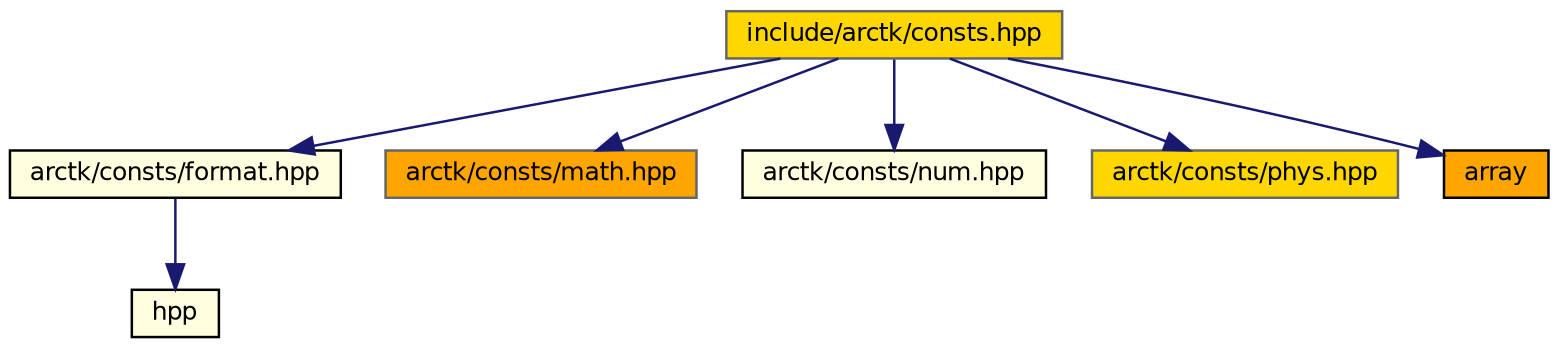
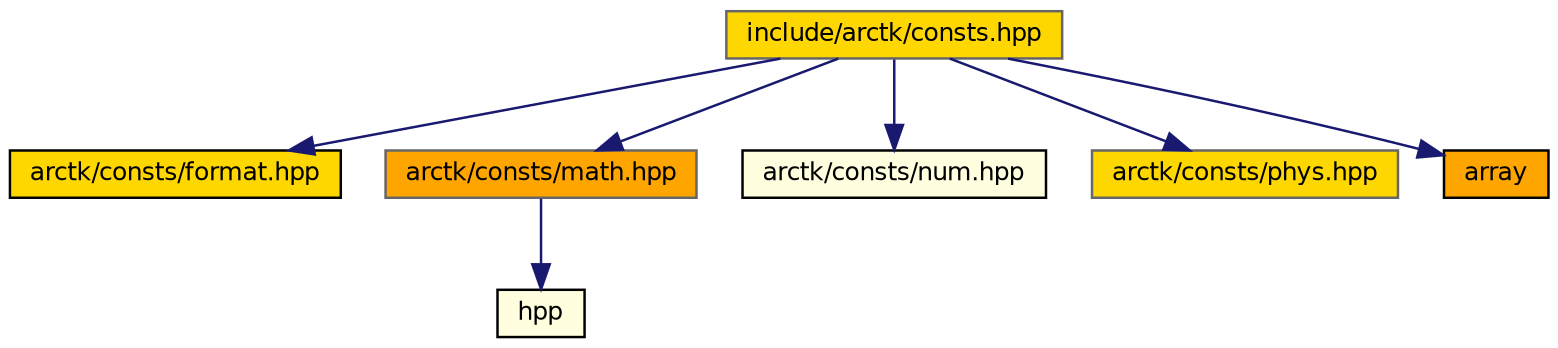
(175, 174) -> (175, 174)
(175, 231) -> (541, 231)
